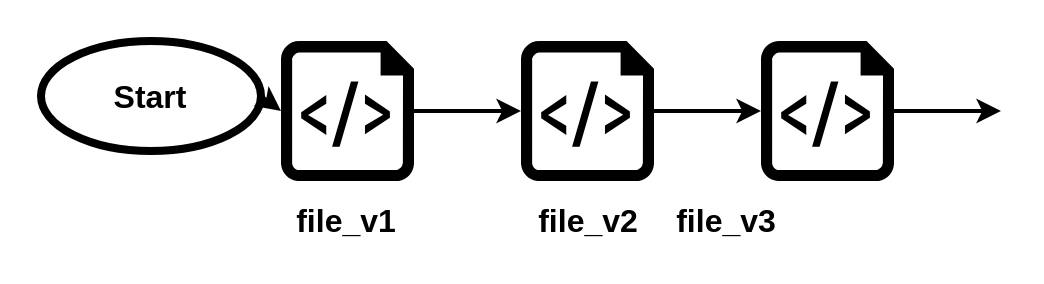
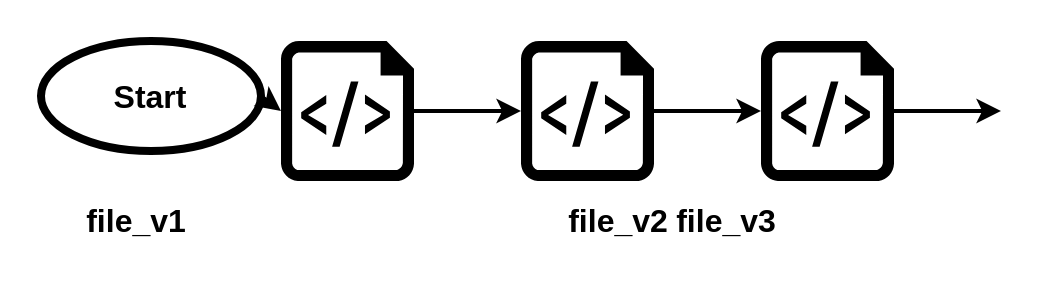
(348, 221) -> (138, 221)
(589, 221) -> (619, 221)
